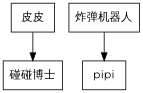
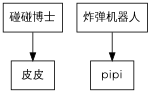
(33, 43) -> (33, 43)
